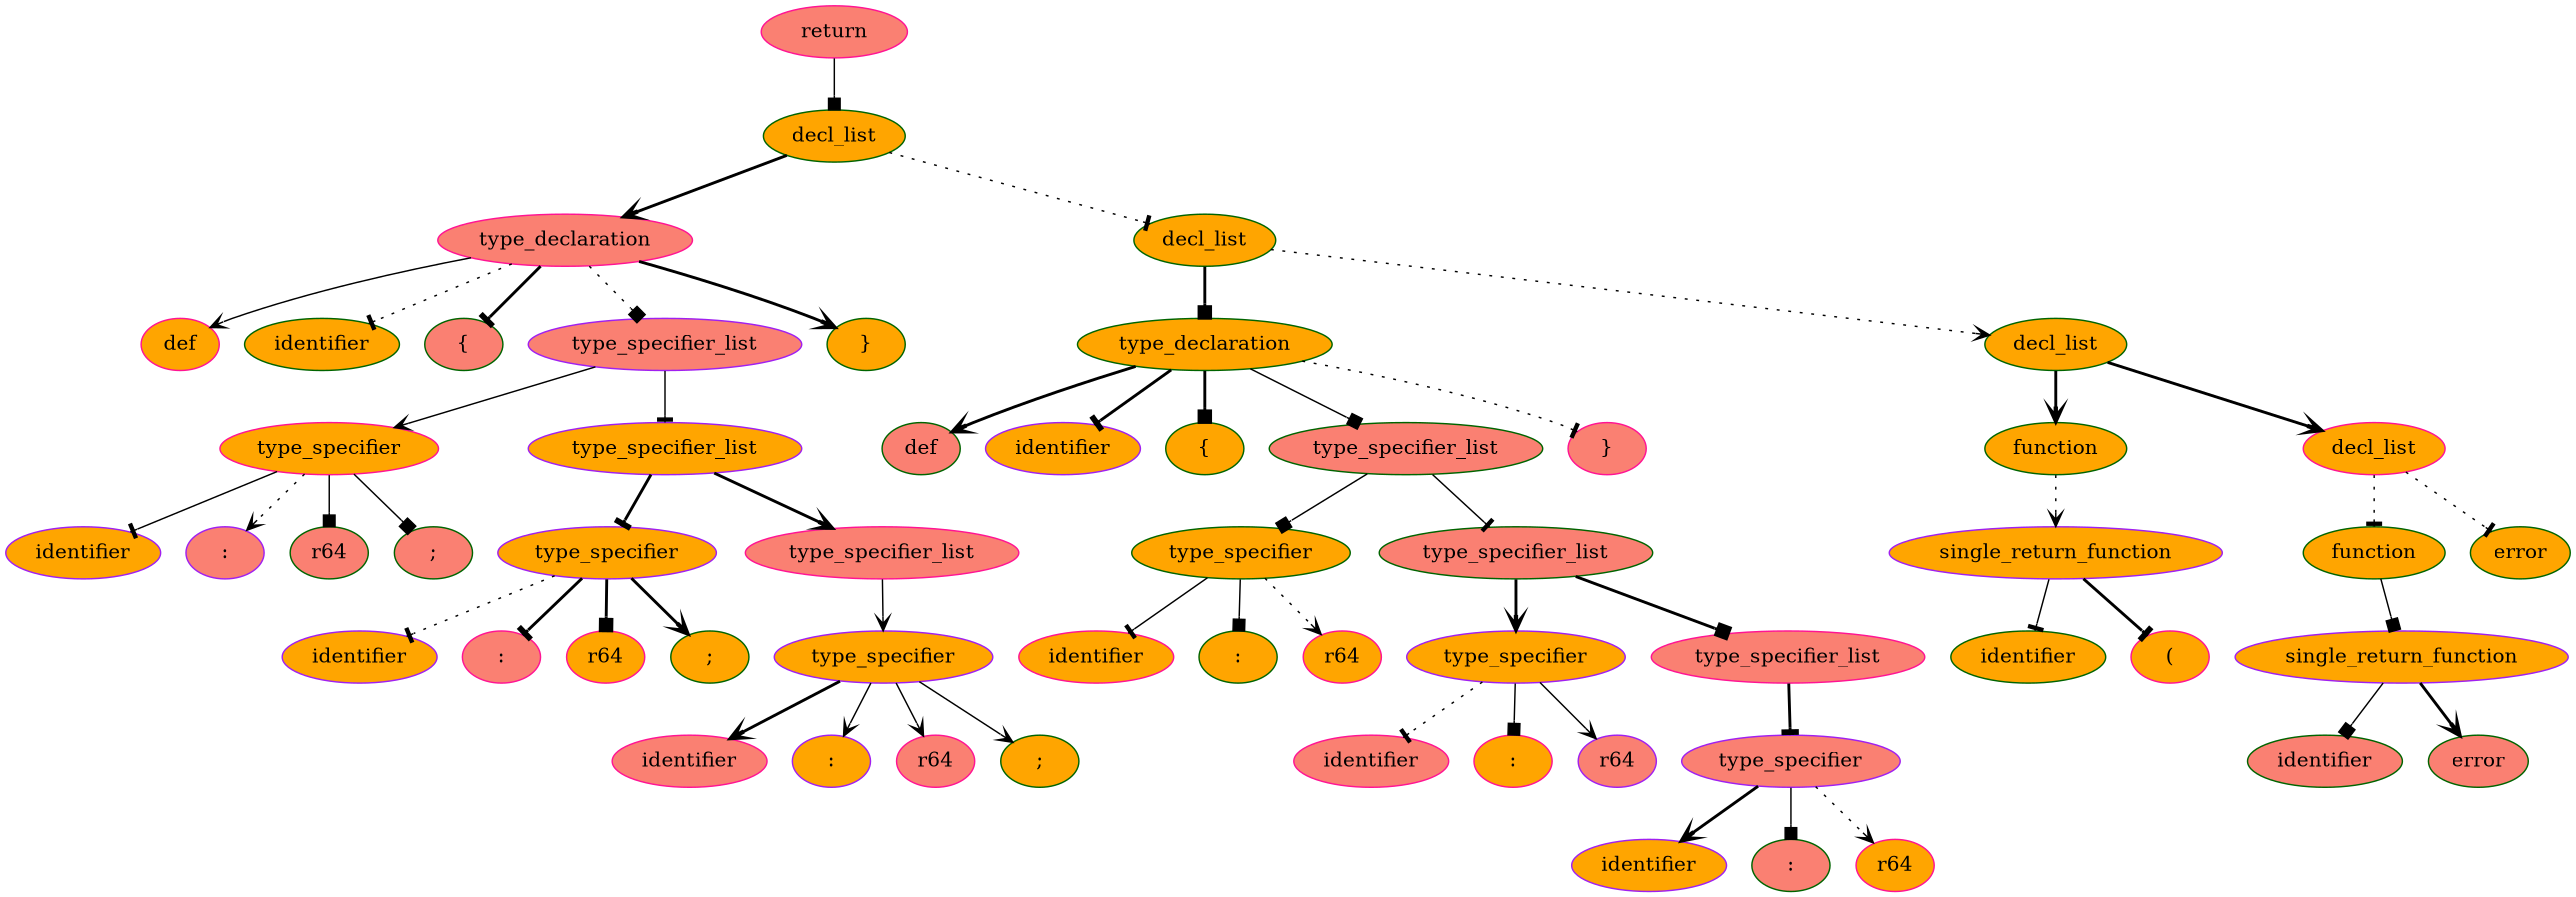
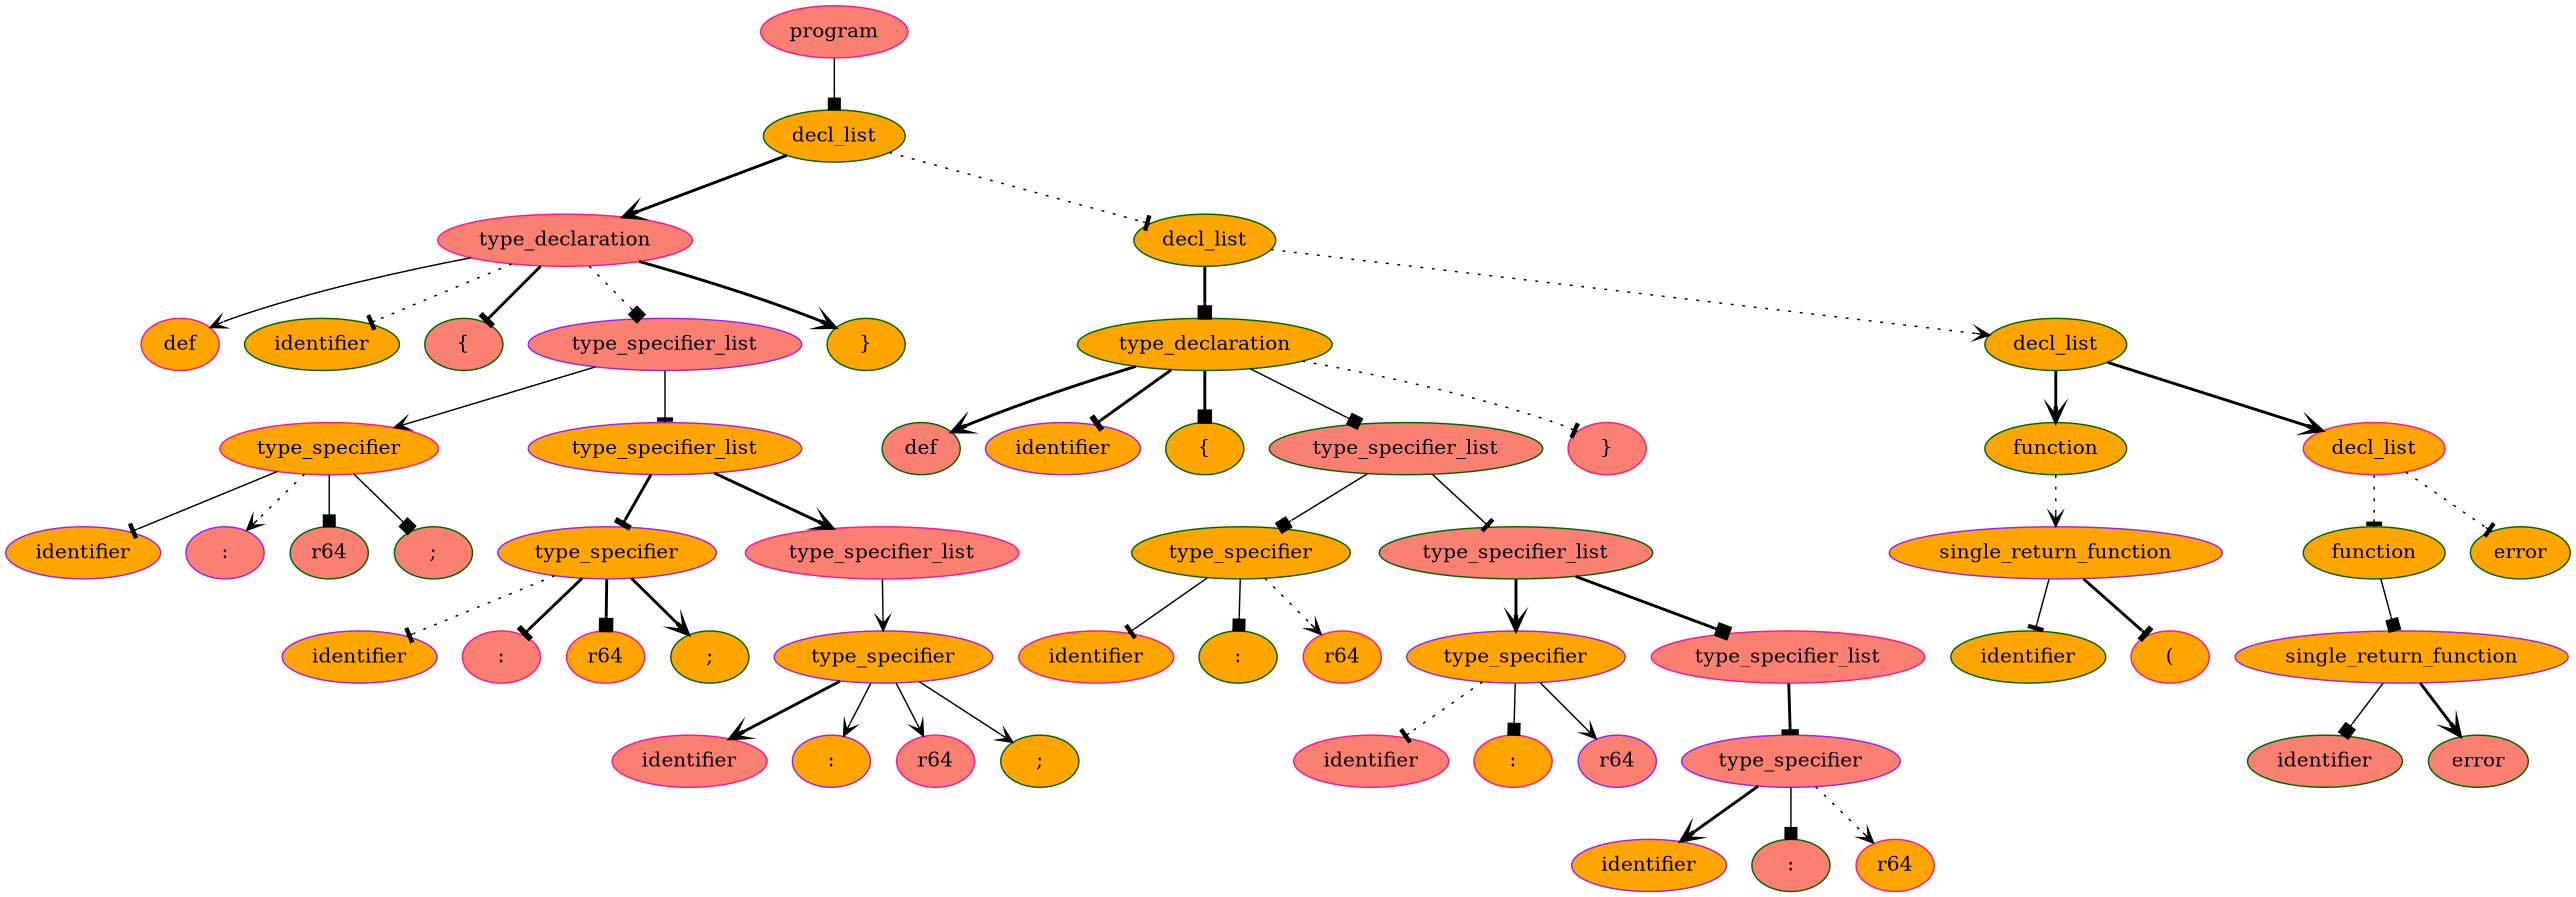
(834, 32) -> (834, 32)
